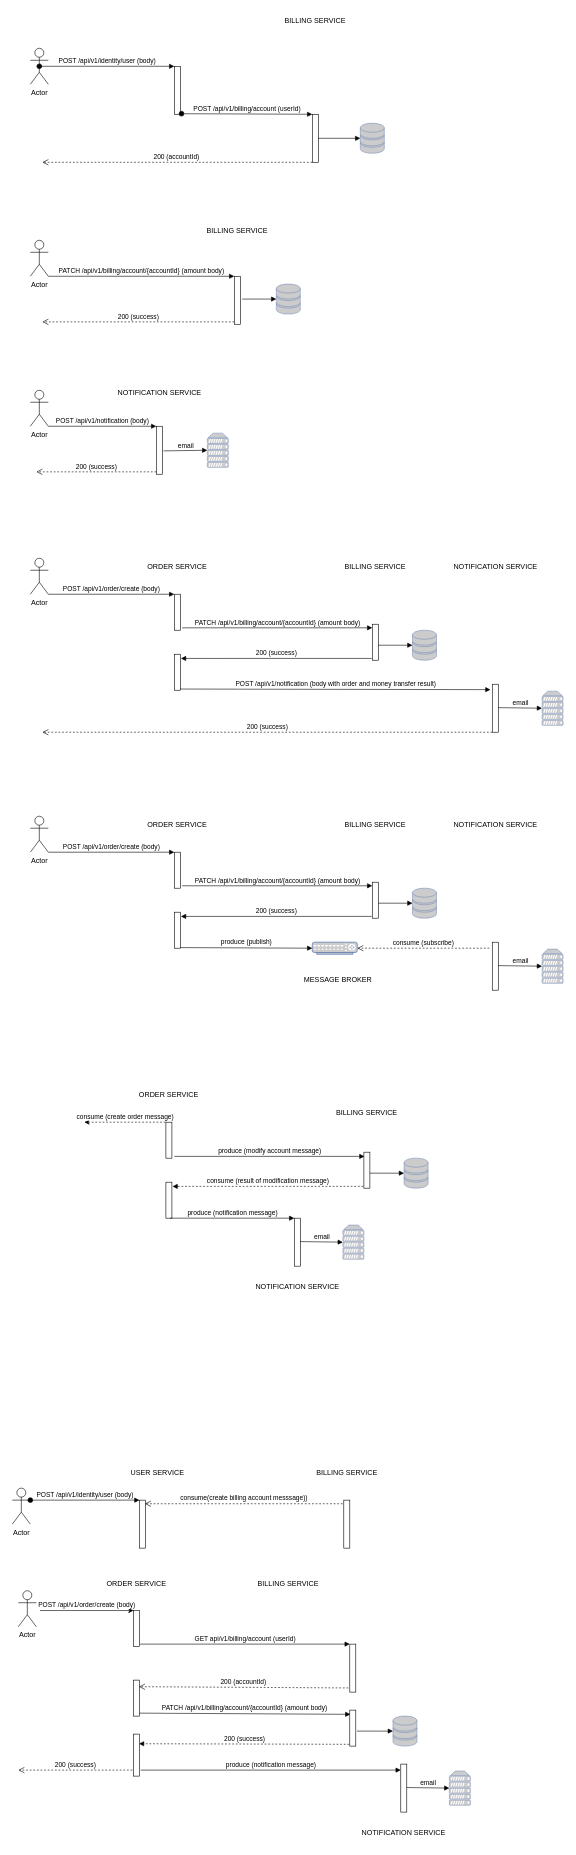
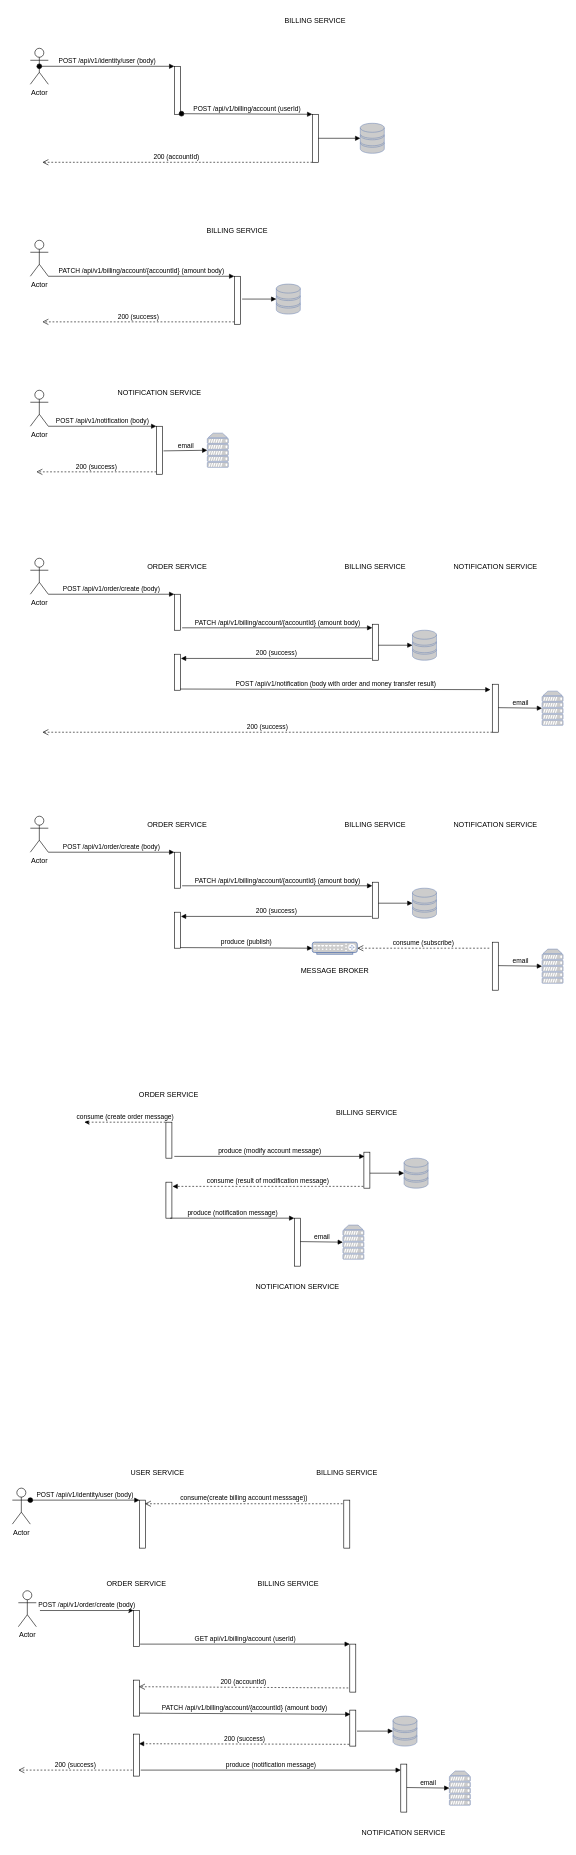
(338, 980) -> (335, 971)
